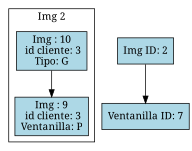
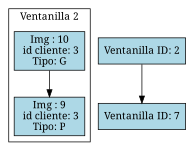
(52, 17) -> (49, 17)
(146, 51) -> (142, 51)
(52, 116) -> (49, 116)
